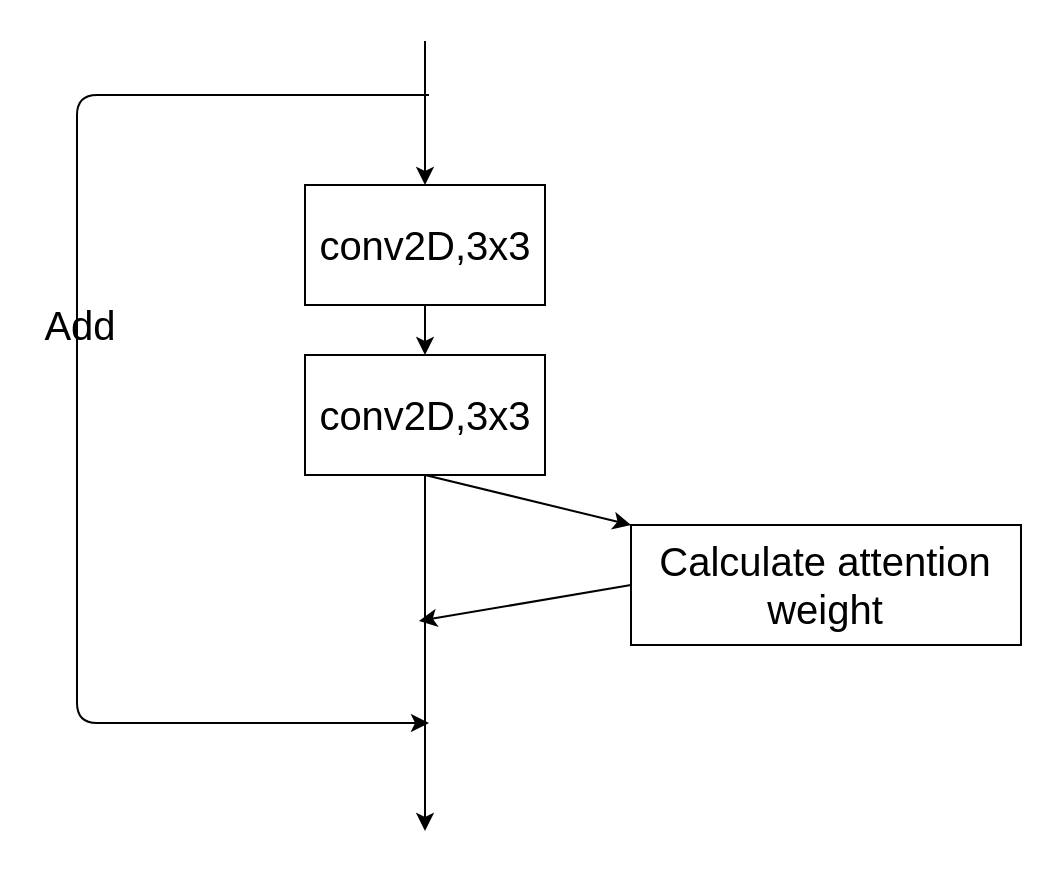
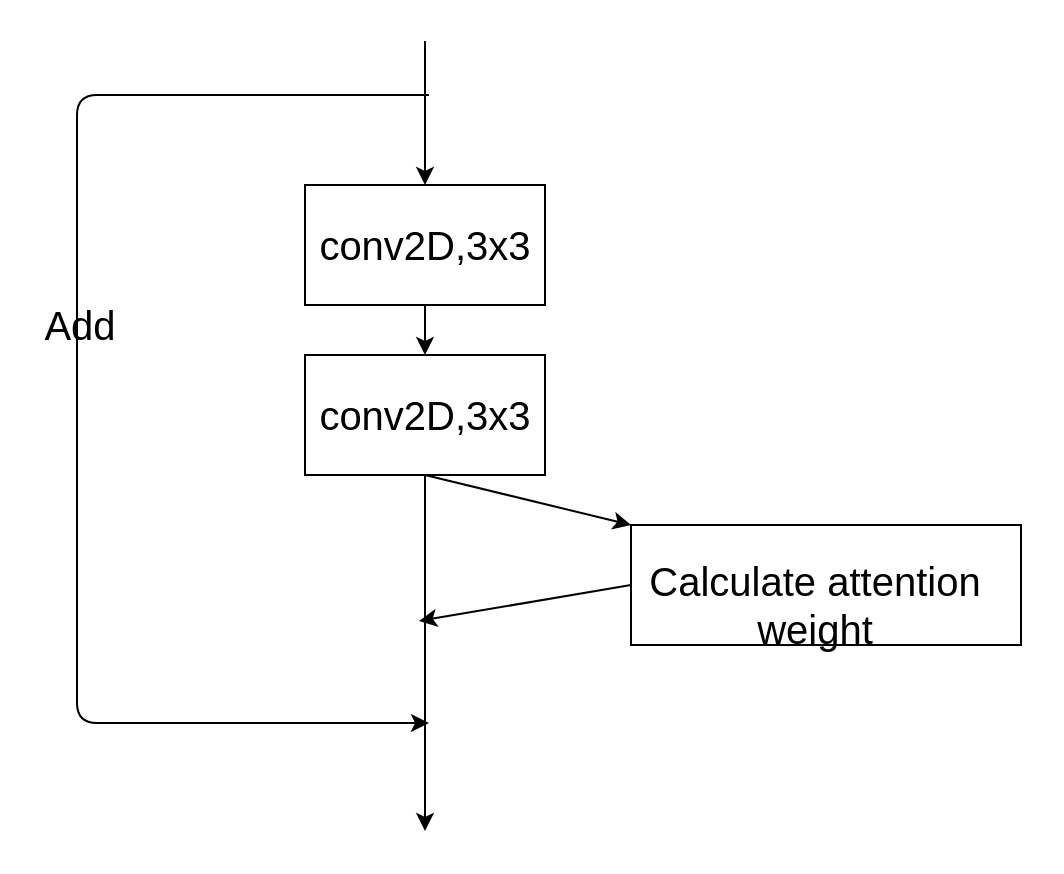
(826, 585) -> (816, 605)
